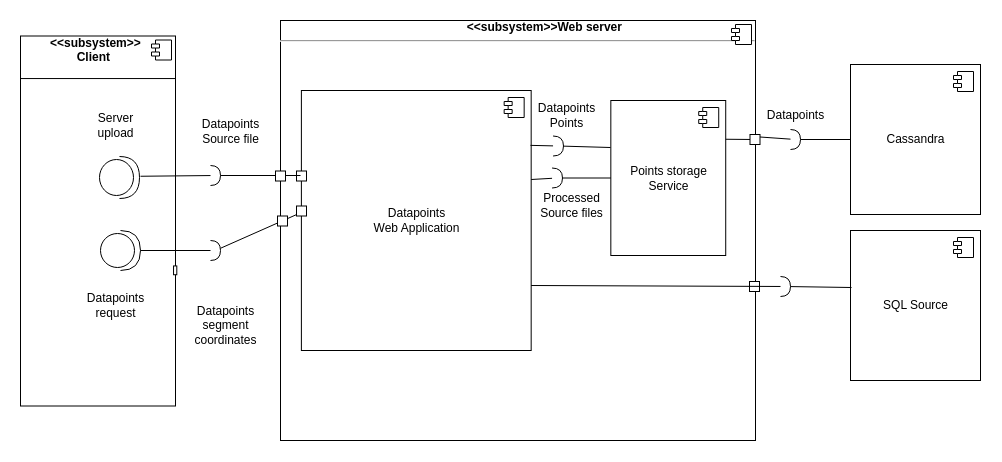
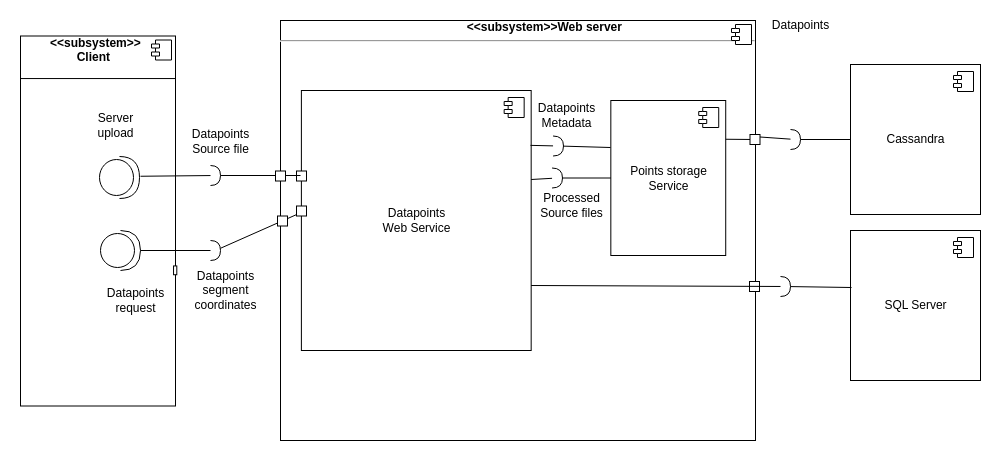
(567, 116) -> (567, 116)
(796, 116) -> (801, 26)
(231, 132) -> (221, 142)
(417, 221) -> (417, 221)
(116, 306) -> (136, 301)
(916, 306) -> (916, 306)
(226, 326) -> (226, 291)
